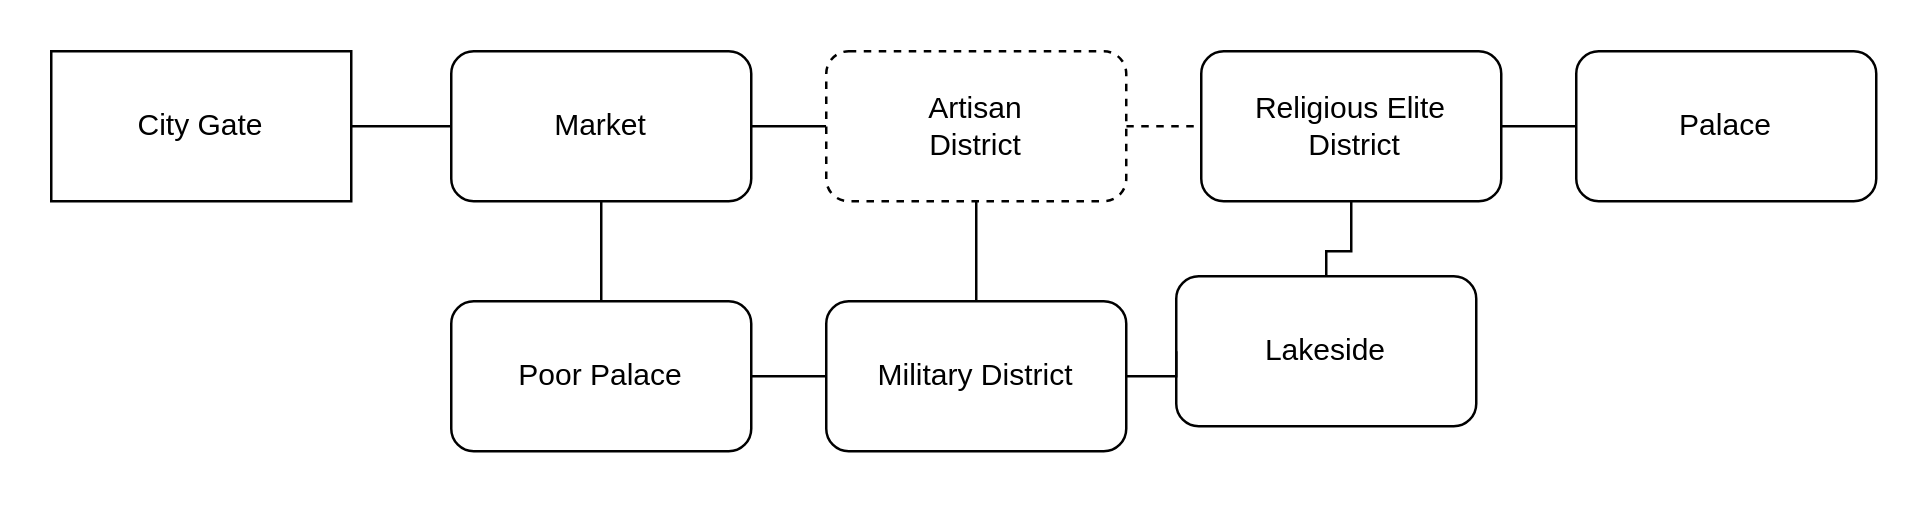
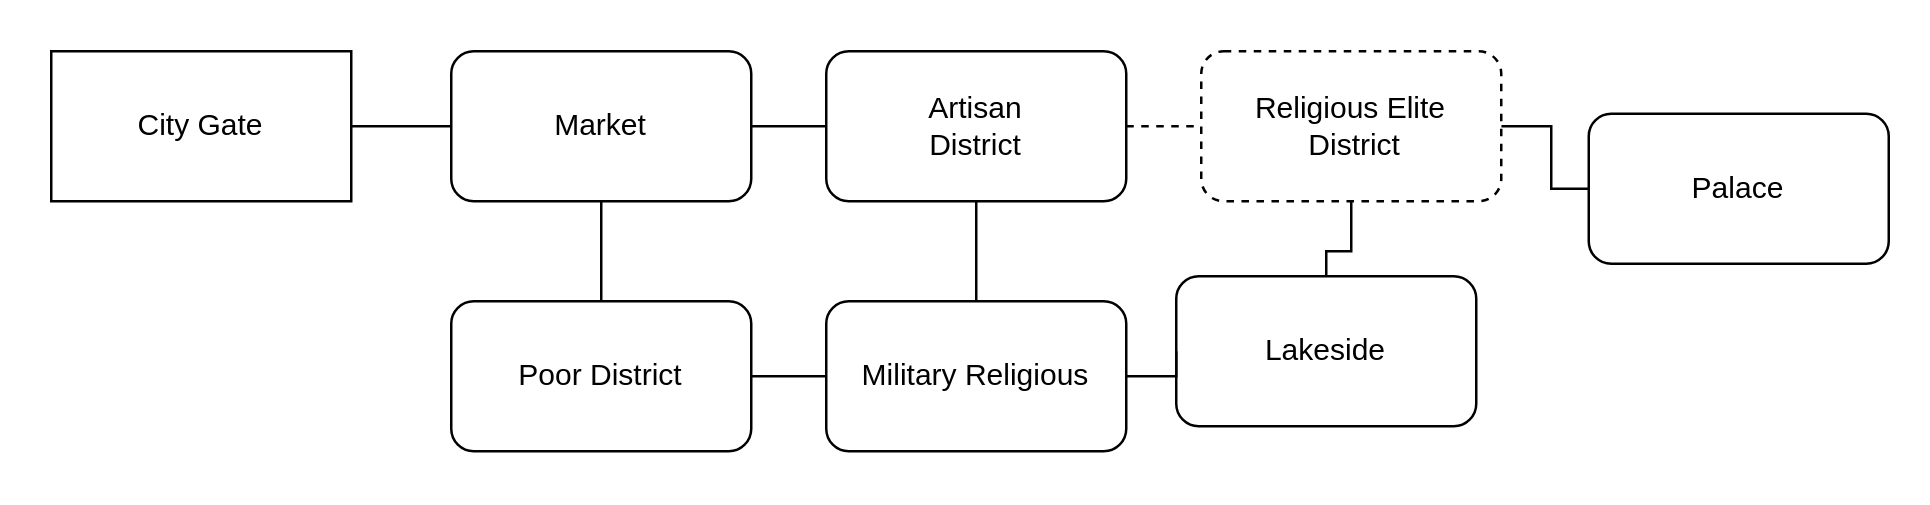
(976, 126) -> (976, 126)
(1351, 126) -> (1351, 126)
(1726, 126) -> (1739, 189)
(601, 376) -> (601, 376)
(976, 376) -> (976, 376)
